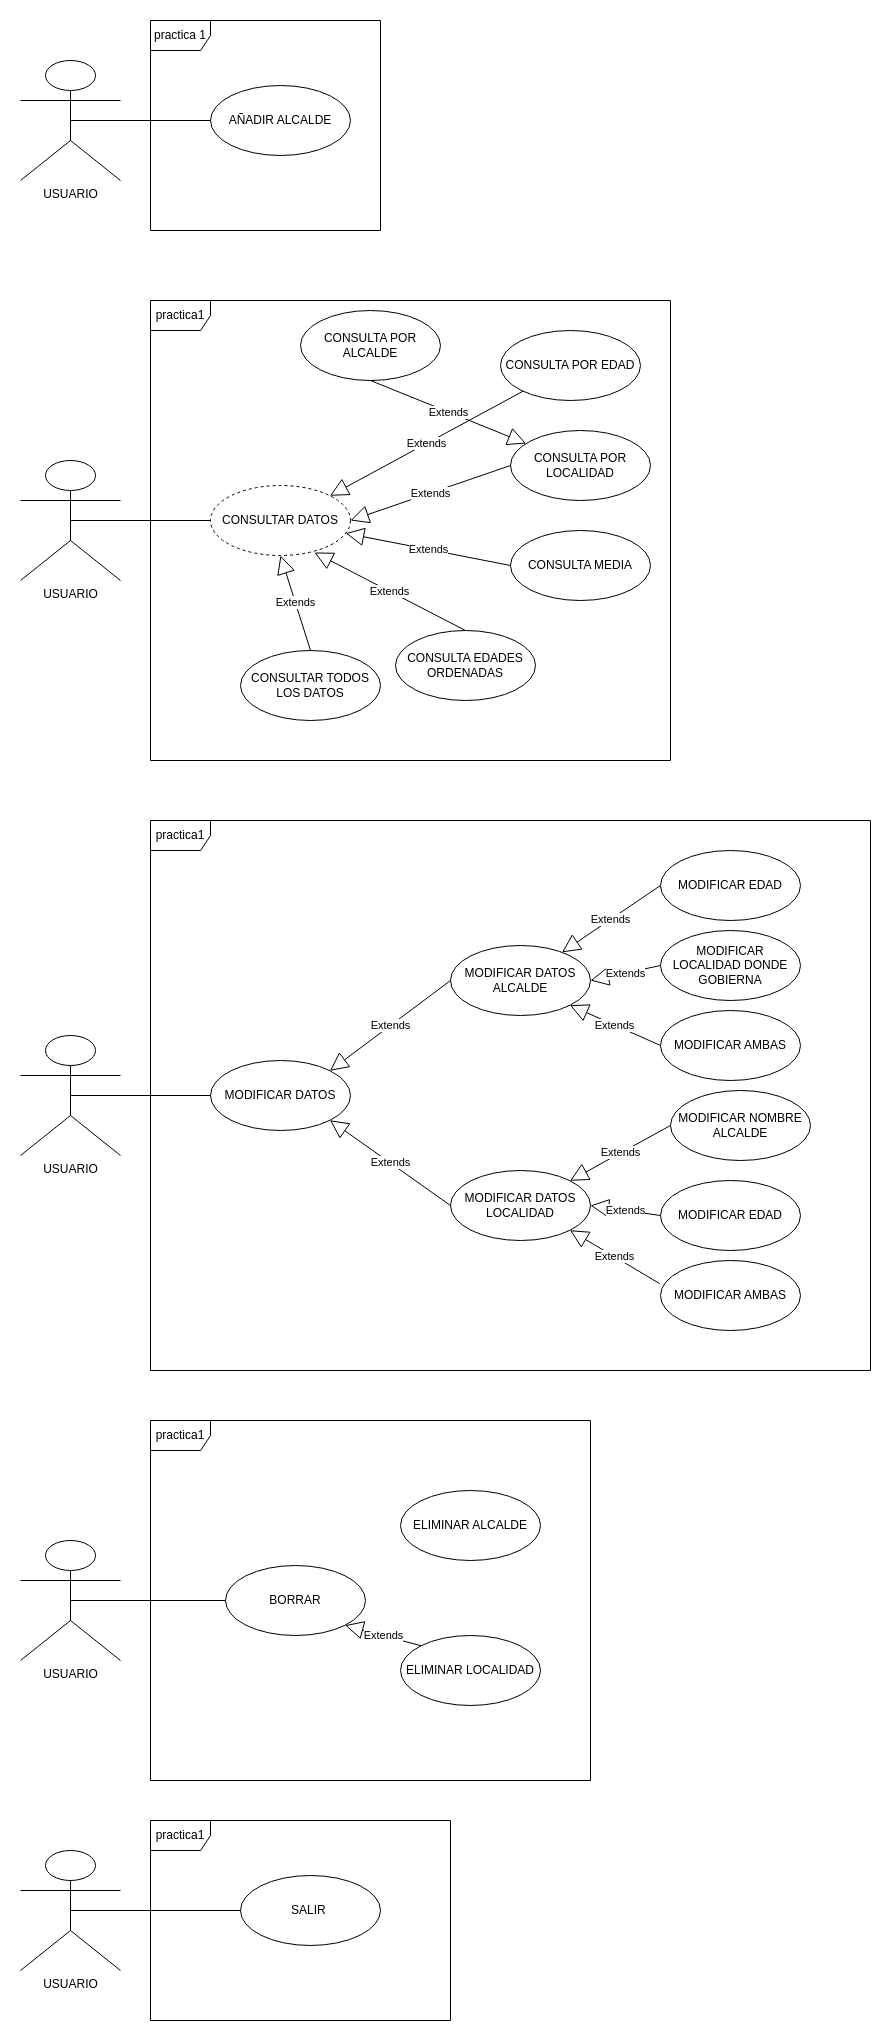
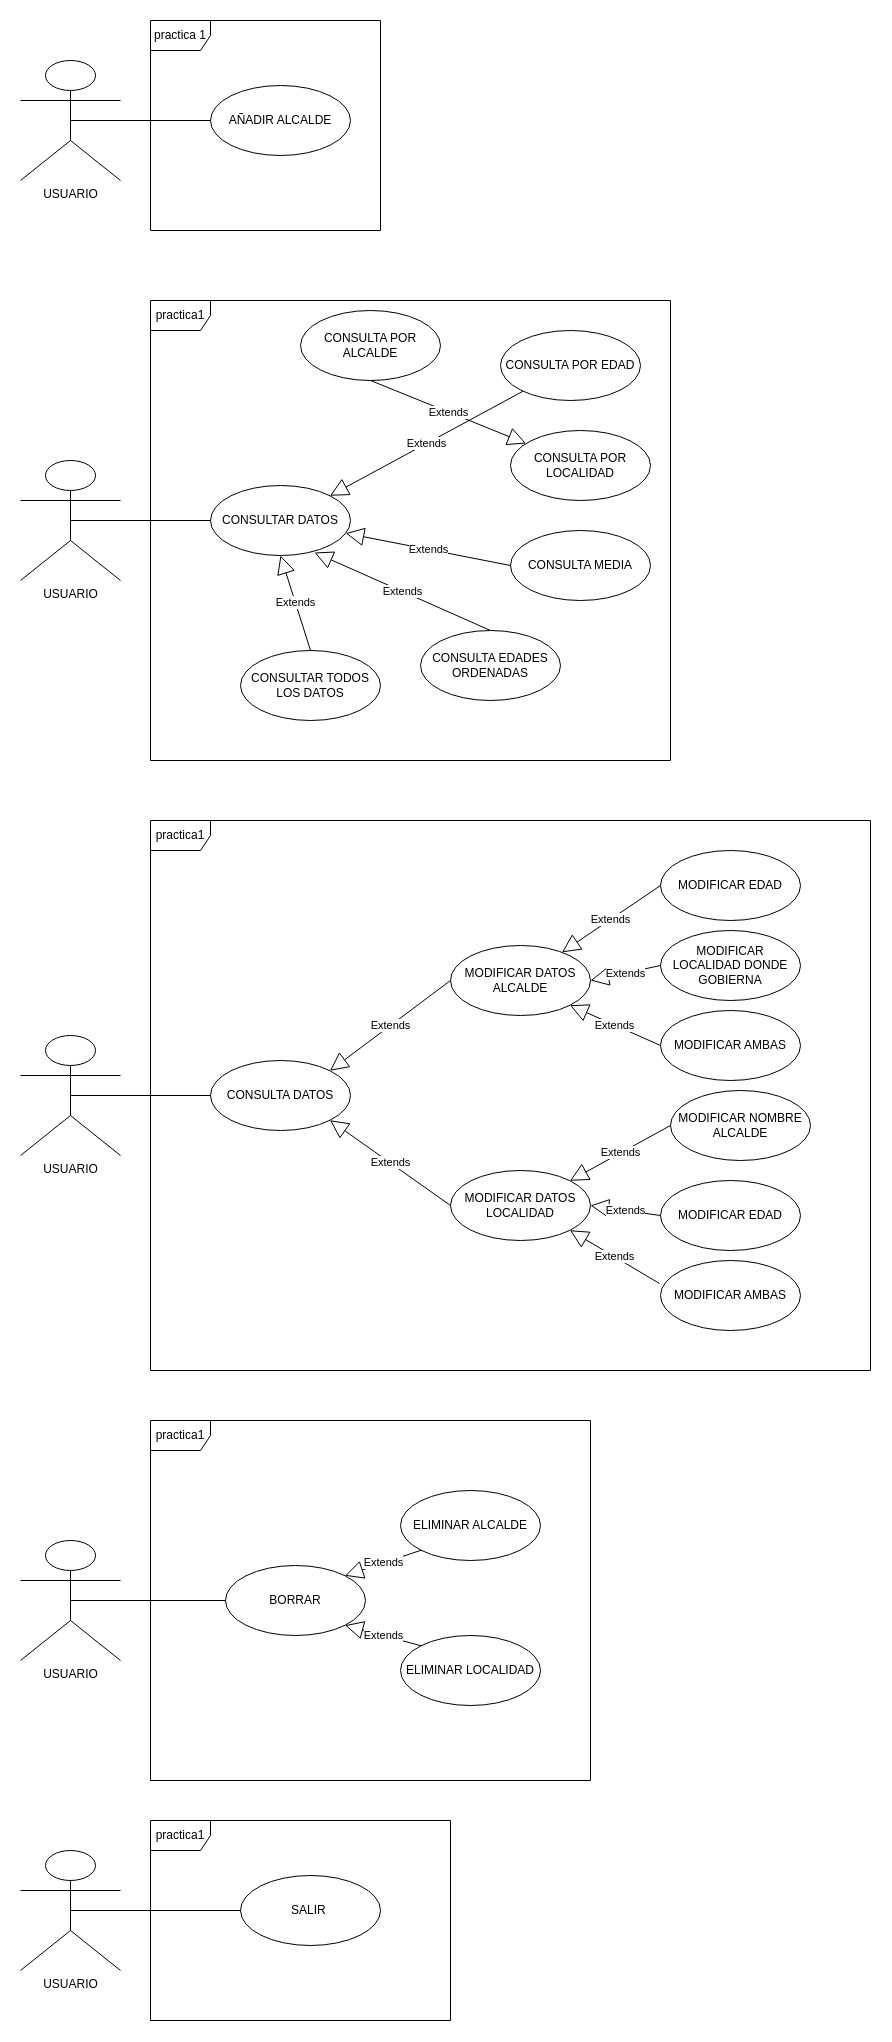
(440, 490) -> none
(281, 521) -> (281, 521)
(466, 666) -> (491, 666)
(281, 1096) -> (281, 1096)
none -> (392, 1560)
